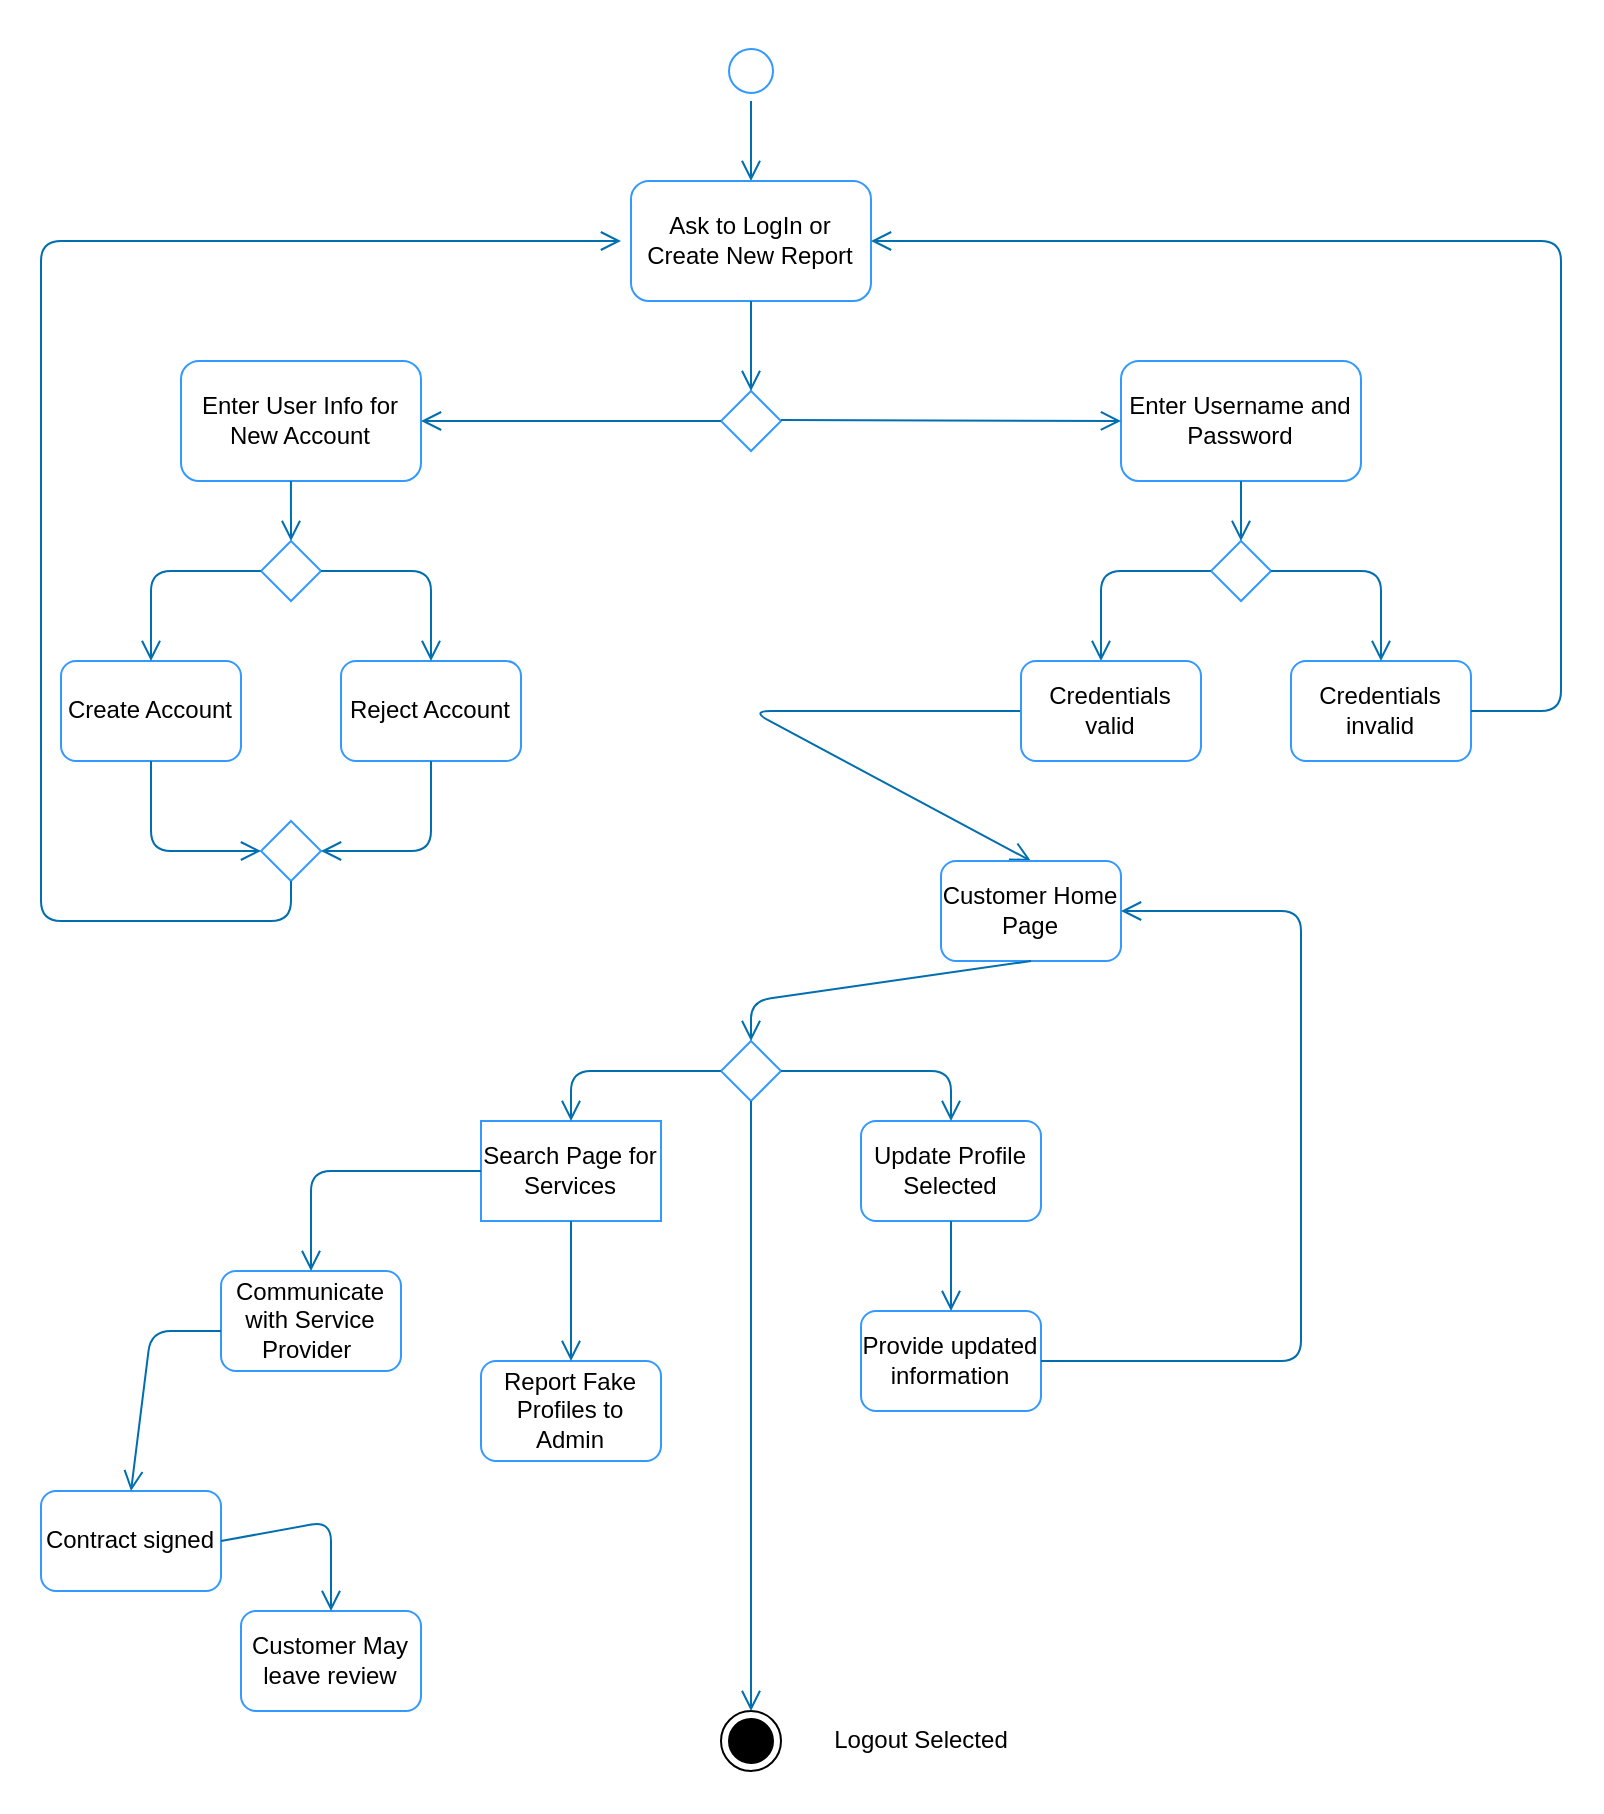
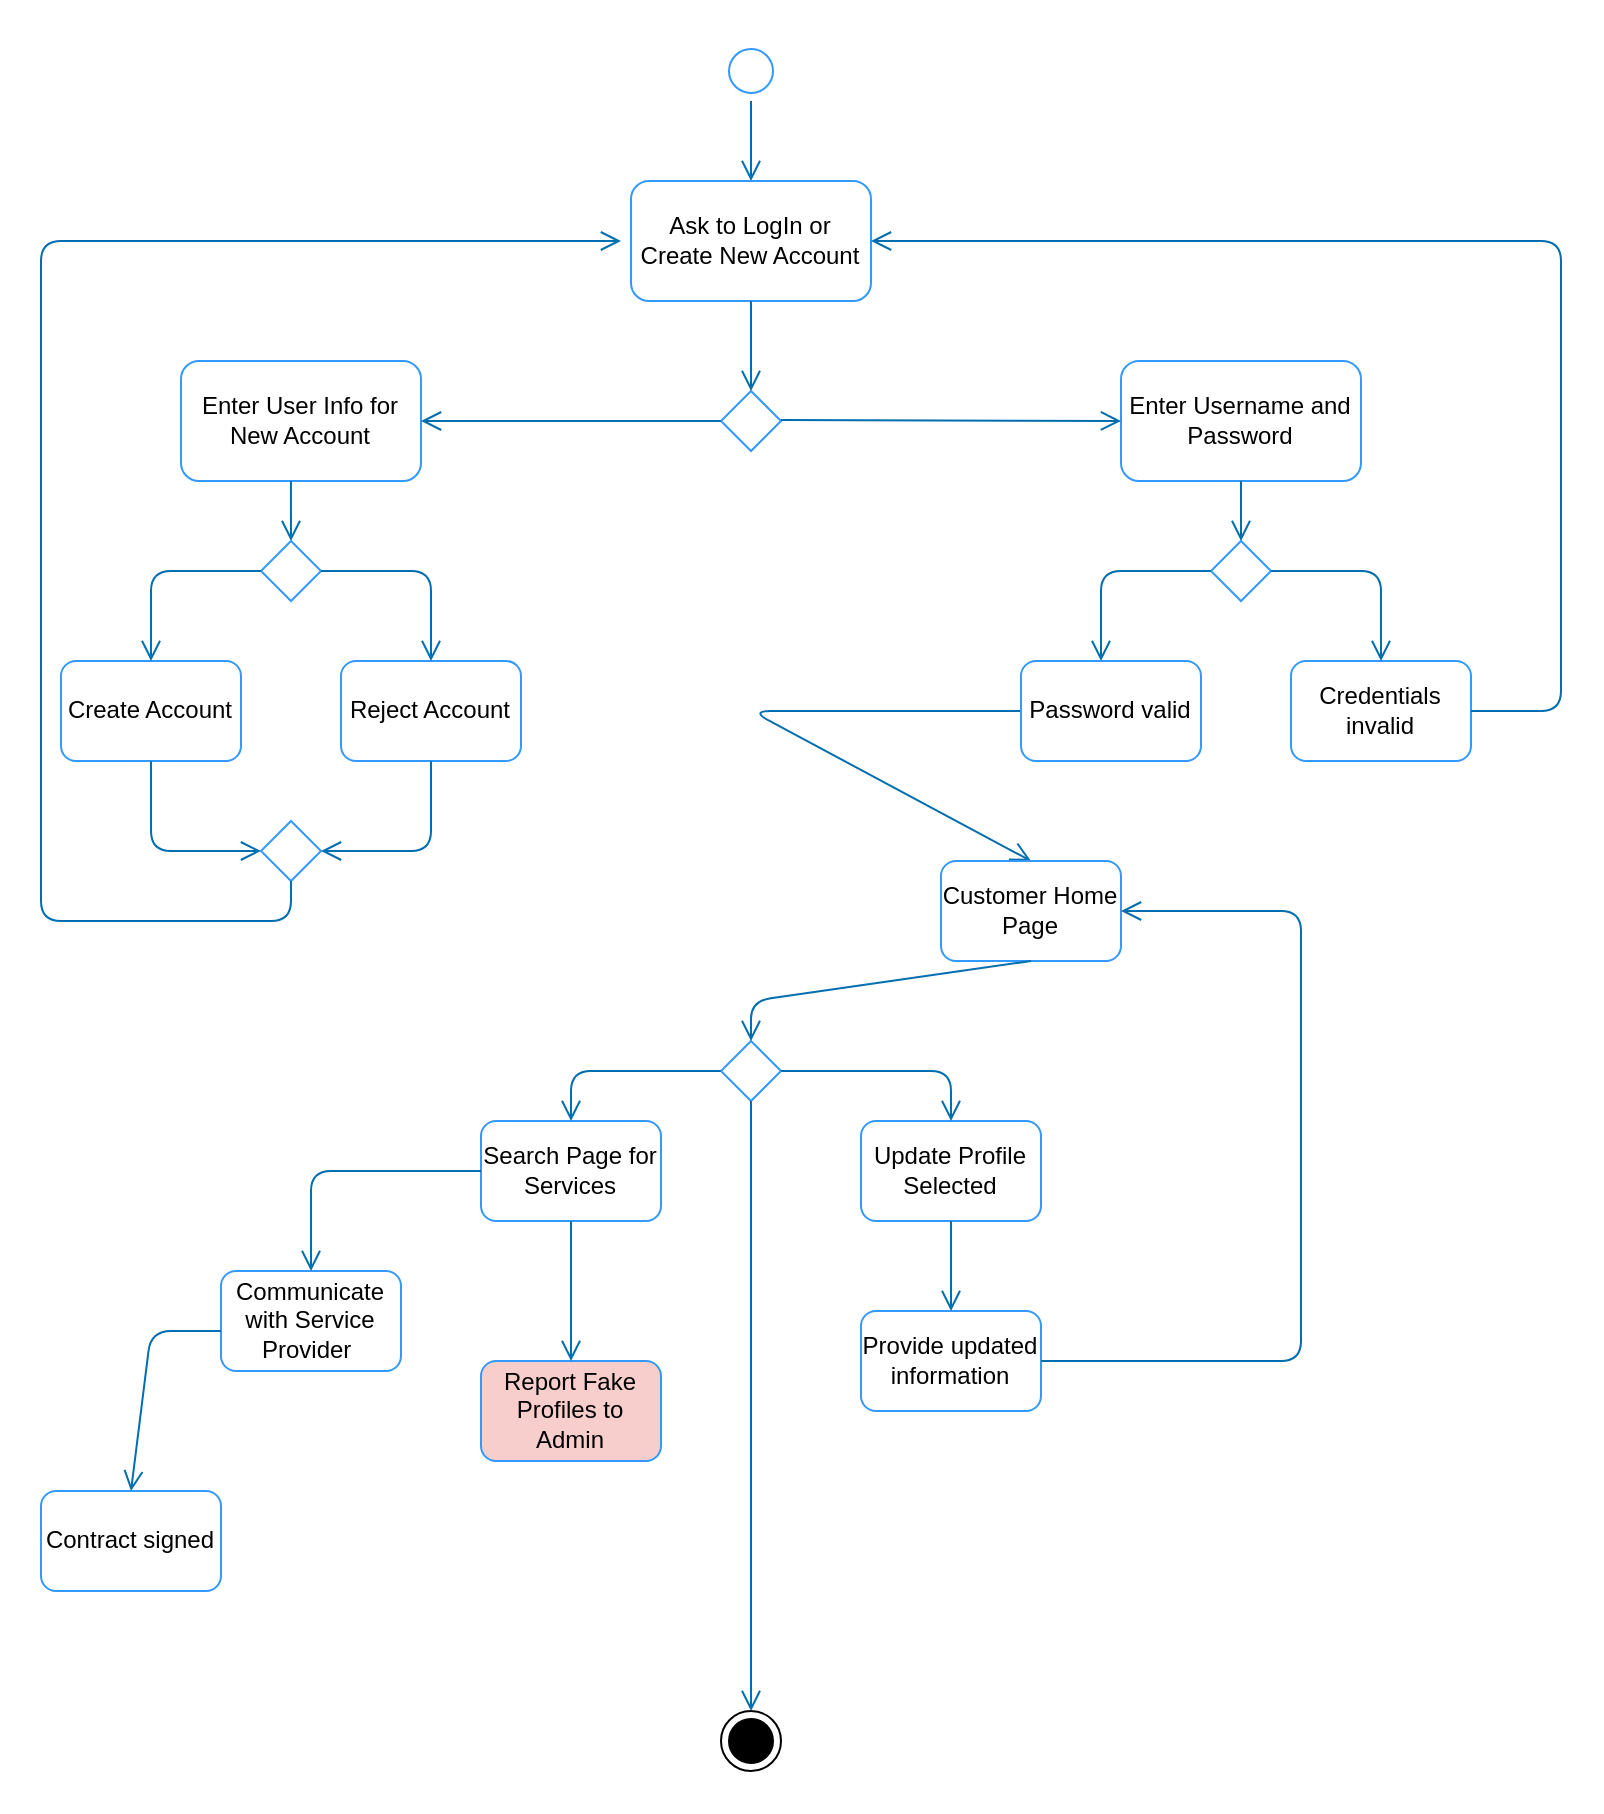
(751, 241) -> (751, 241)
(1111, 711) -> (1111, 711)
(571, 1171) -> (571, 1171)
(571, 1411) -> (571, 1411)
(310, 1525) -> none
(331, 1661) -> none
(921, 1741) -> none
